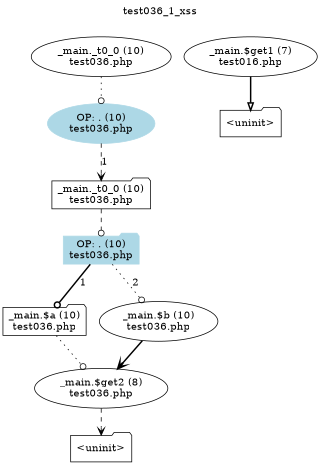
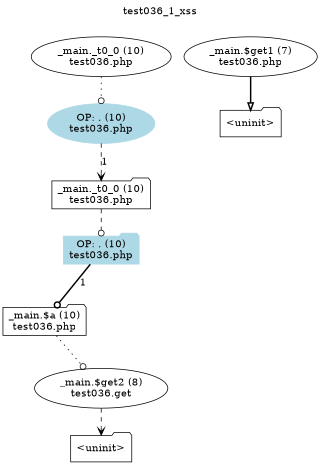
(251, 57) -> (251, 57)
(159, 321) -> none
(101, 388) -> (101, 388)
